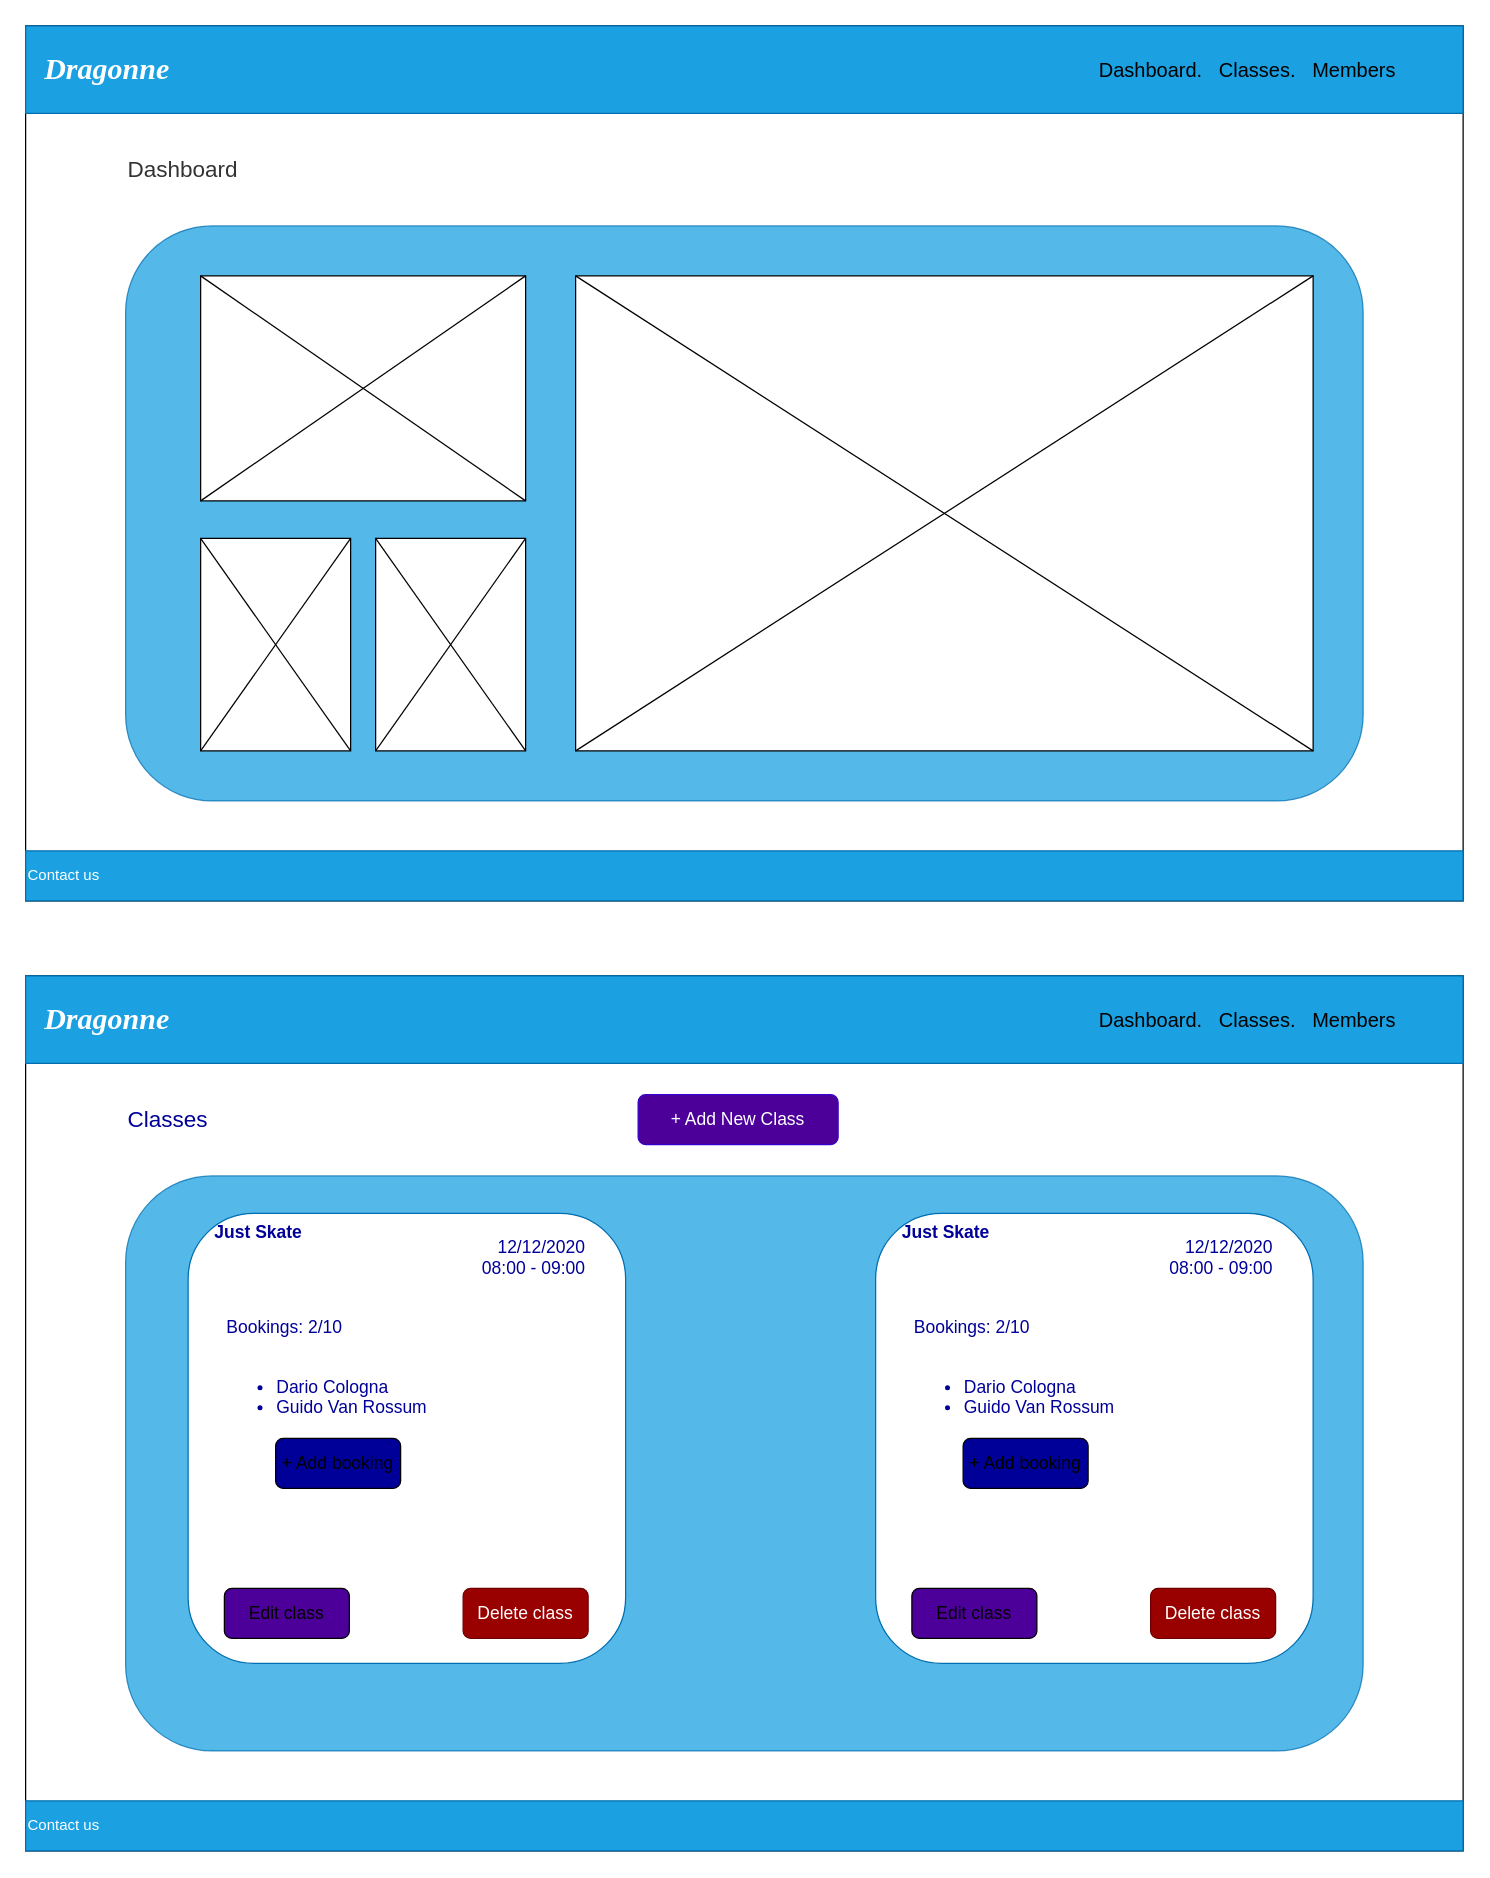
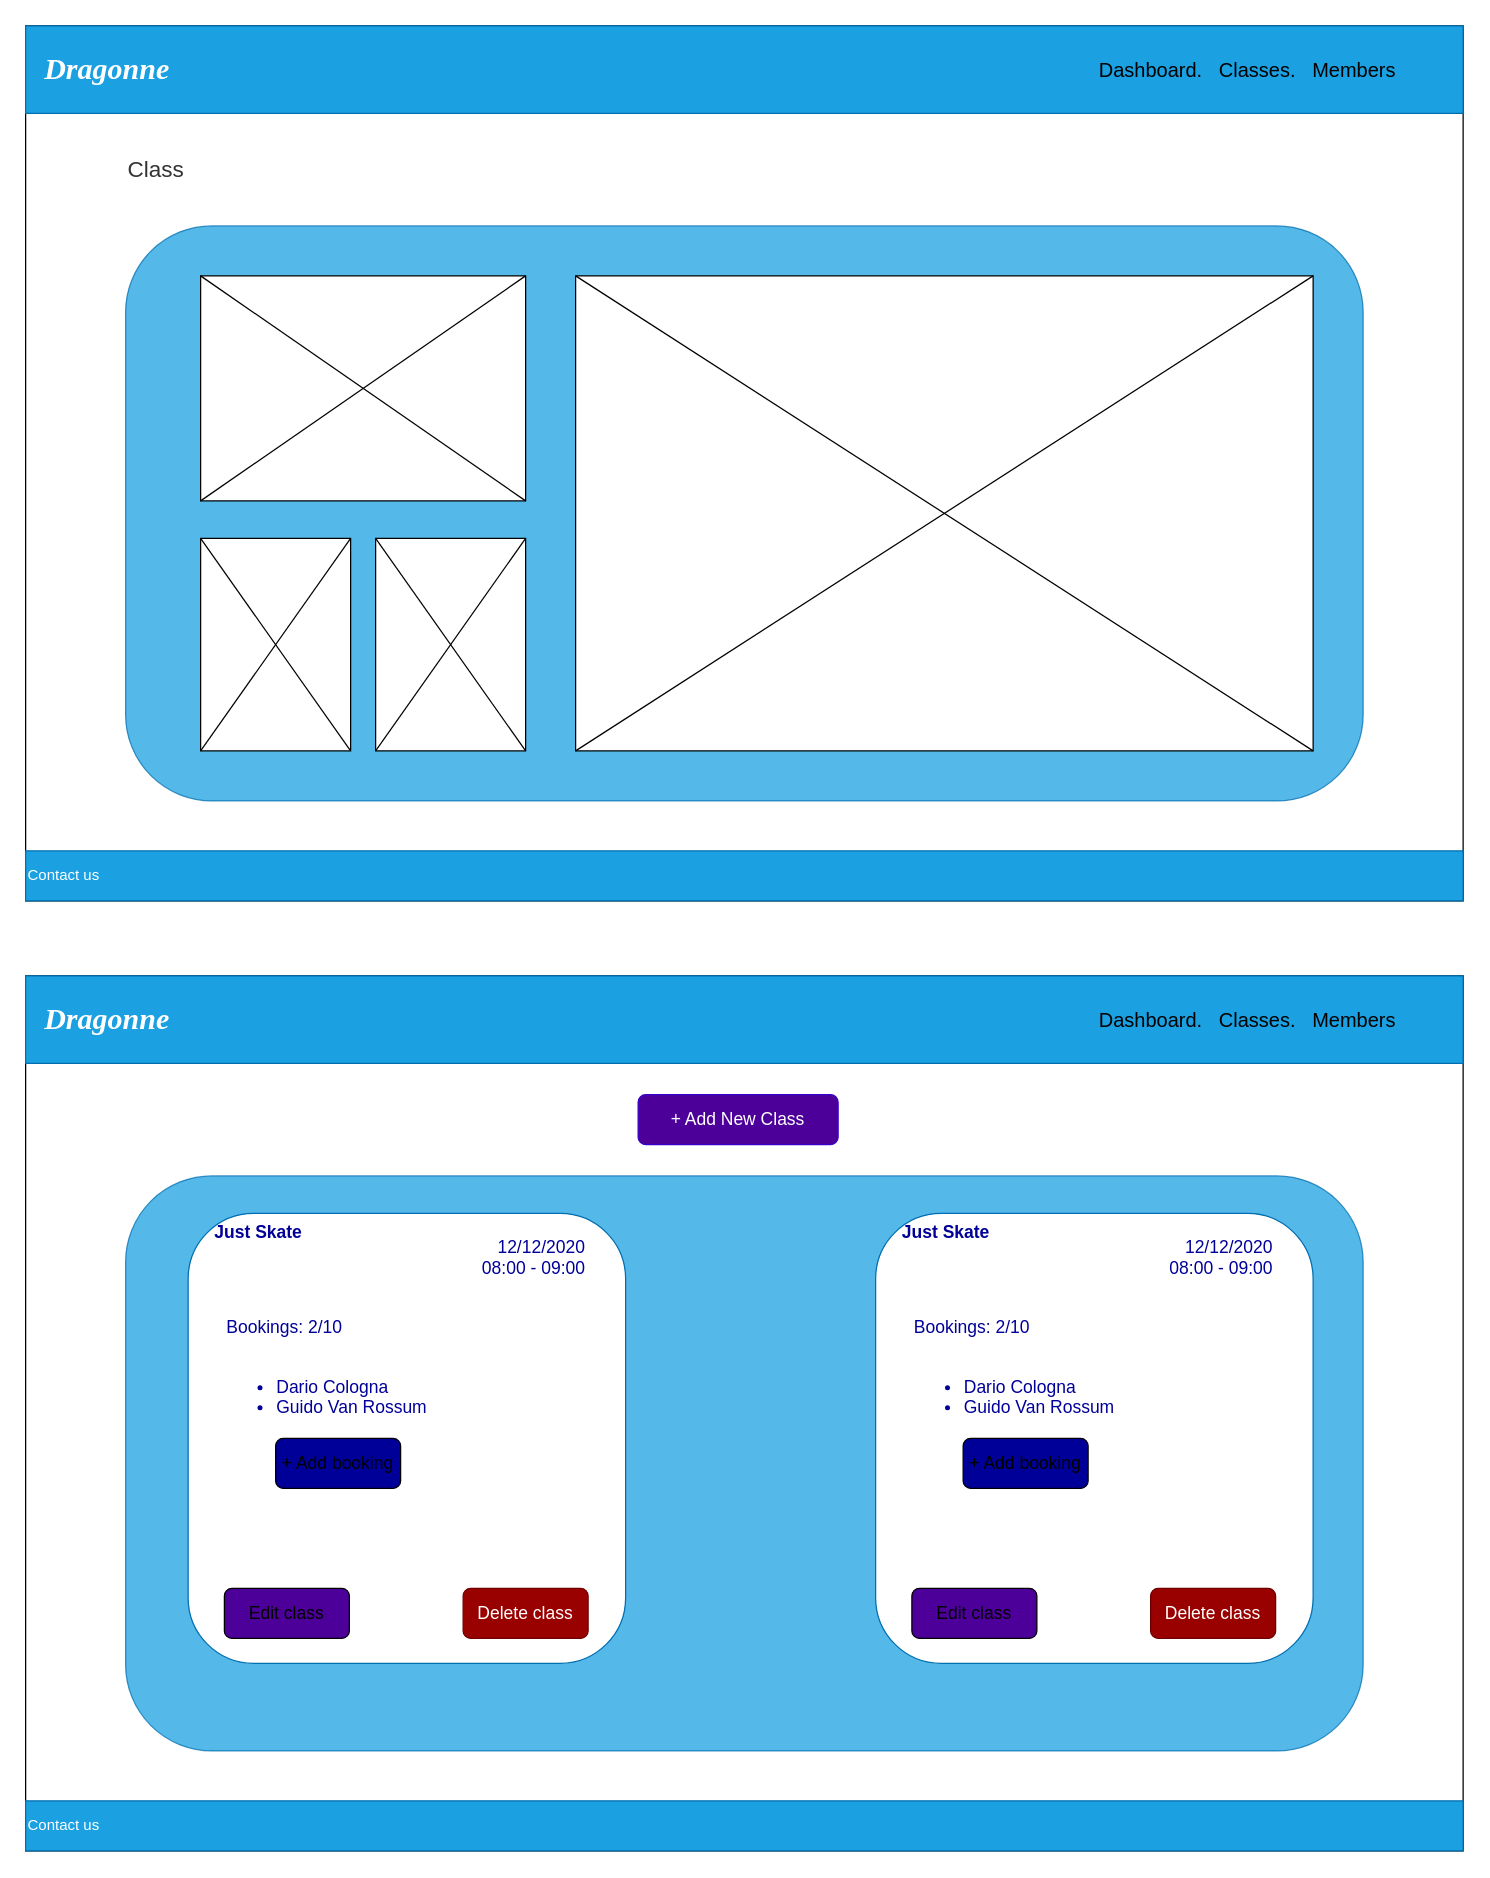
(166, 169) -> (147, 169)
(194, 1119) -> none
